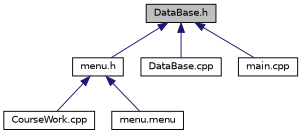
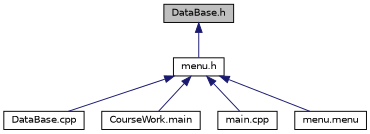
(229, 43) -> (227, 97)
(181, 45) -> (117, 95)
(49, 120) -> (151, 120)
